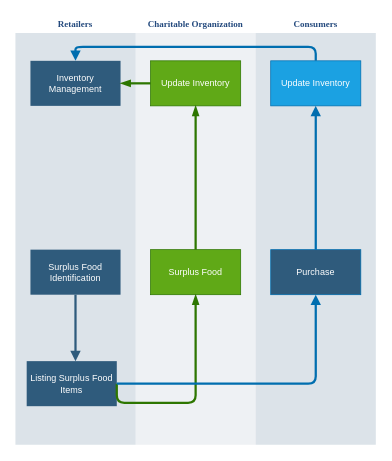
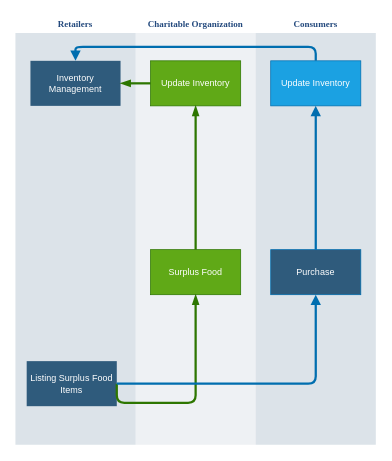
(75, 272) -> none
(75, 322) -> none
